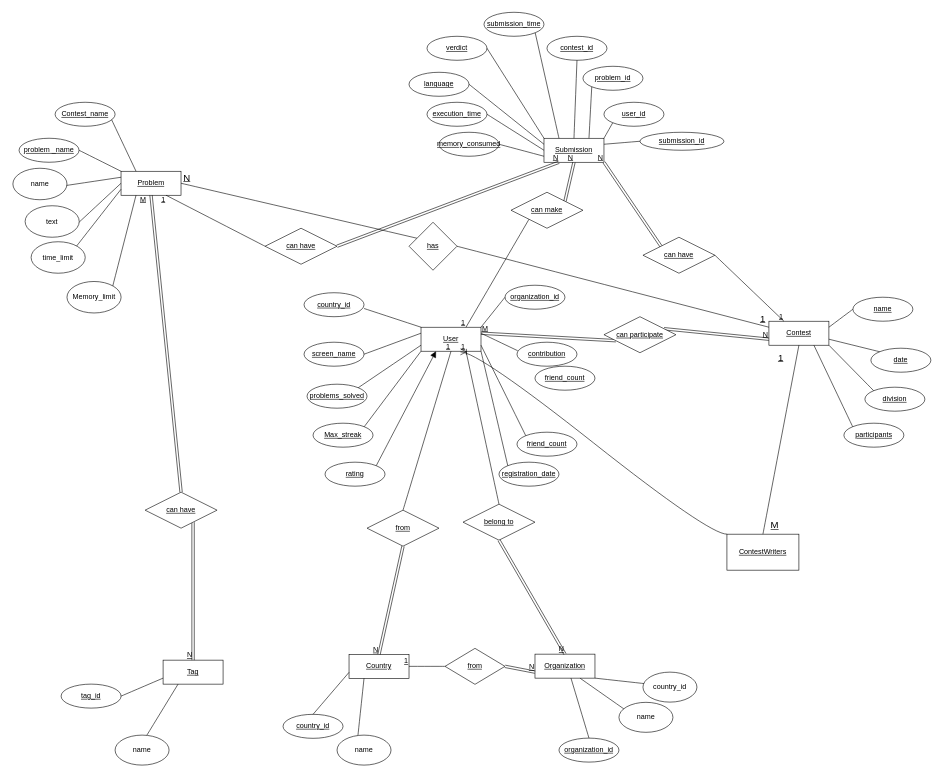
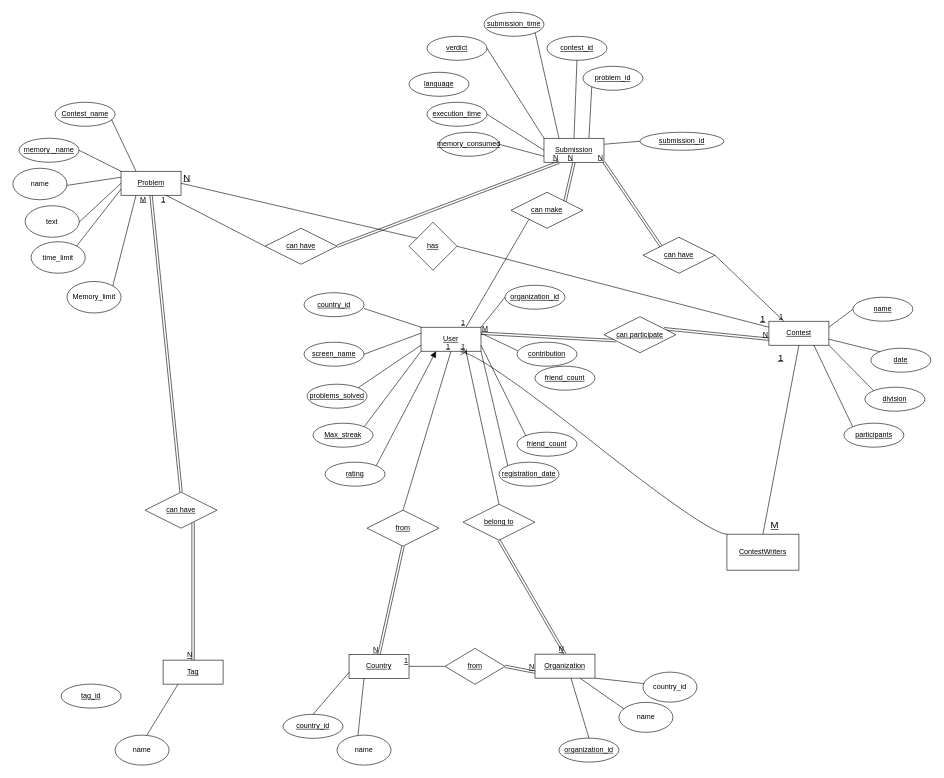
(634, 114) -> none
(507, 115) -> none
(608, 131) -> none
(49, 150) -> (49, 150)
(141, 687) -> none
